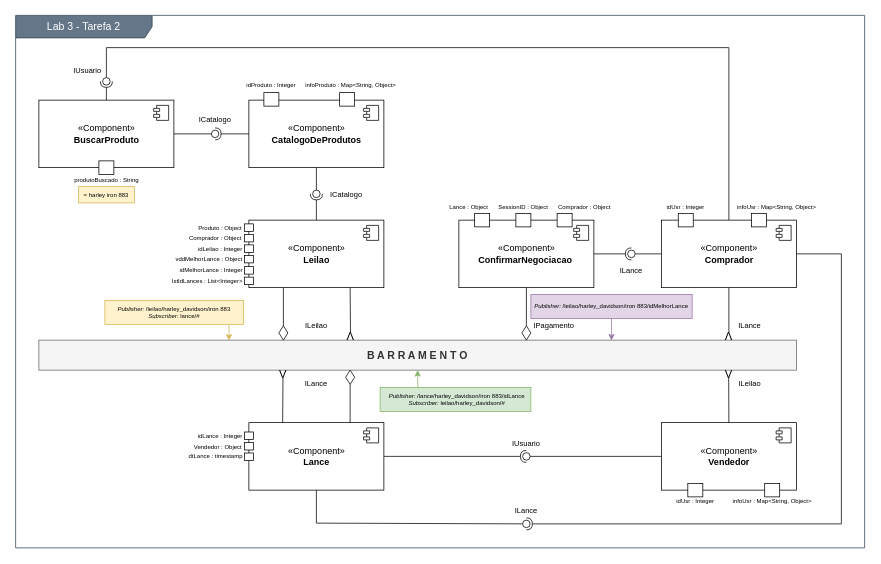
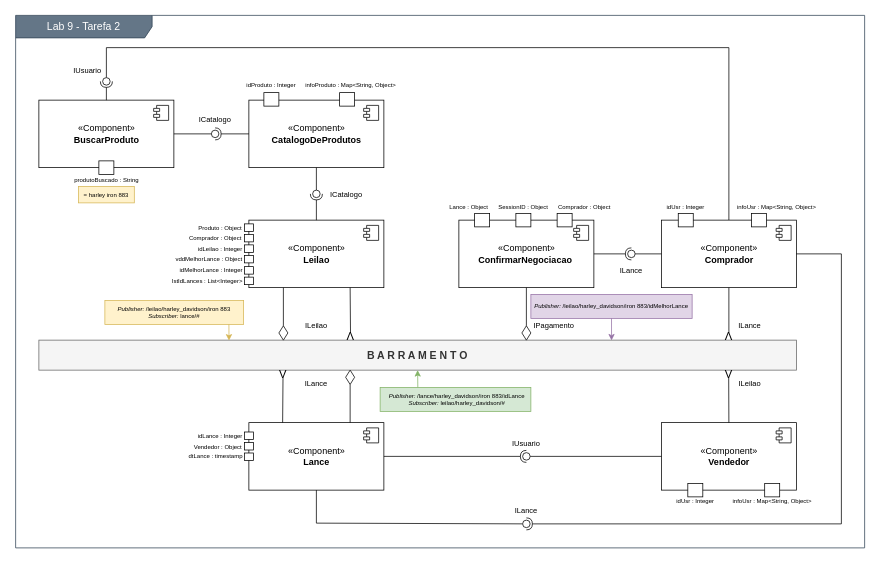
(84, 27) -> (84, 27)
